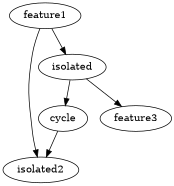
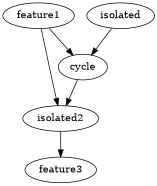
(57, 38) -> (59, 39)
(101, 90) -> (61, 141)
